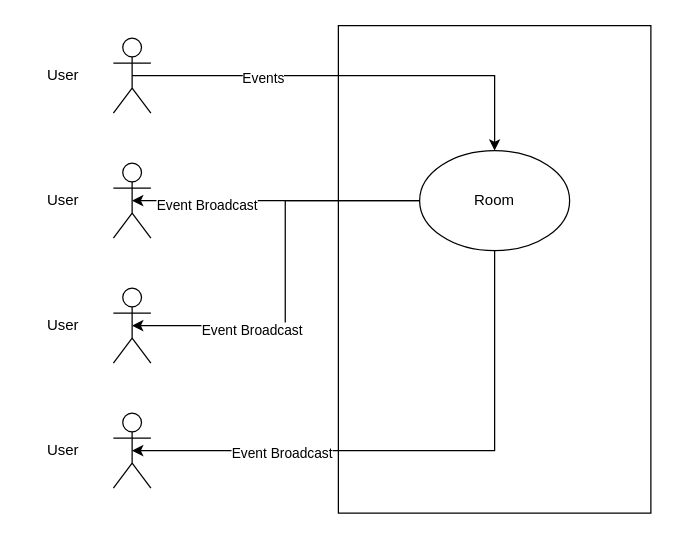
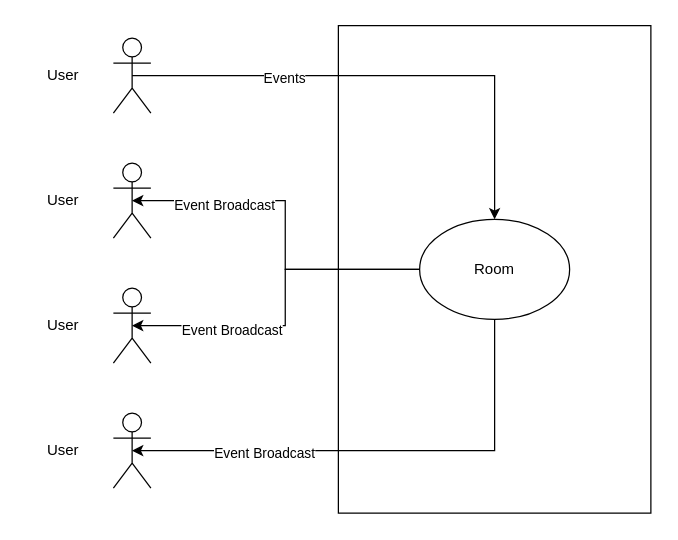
(494, 201) -> (494, 269)
